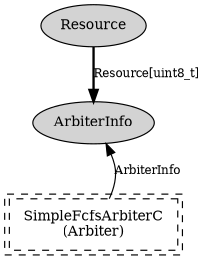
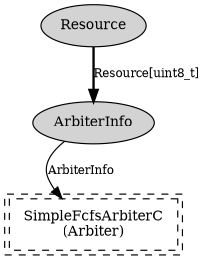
(115, 177) -> (47, 163)
